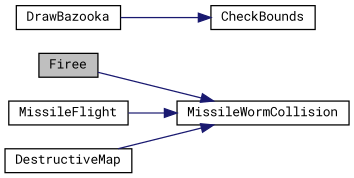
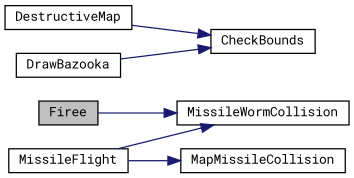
(160, 138) -> (165, 29)
none -> (263, 161)
